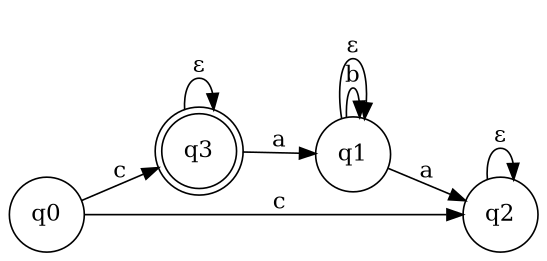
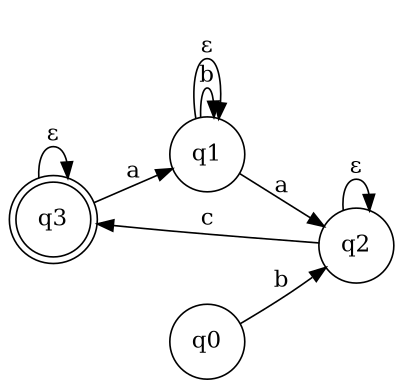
(112, 187) -> (217, 235)
(279, 202) -> (282, 281)
